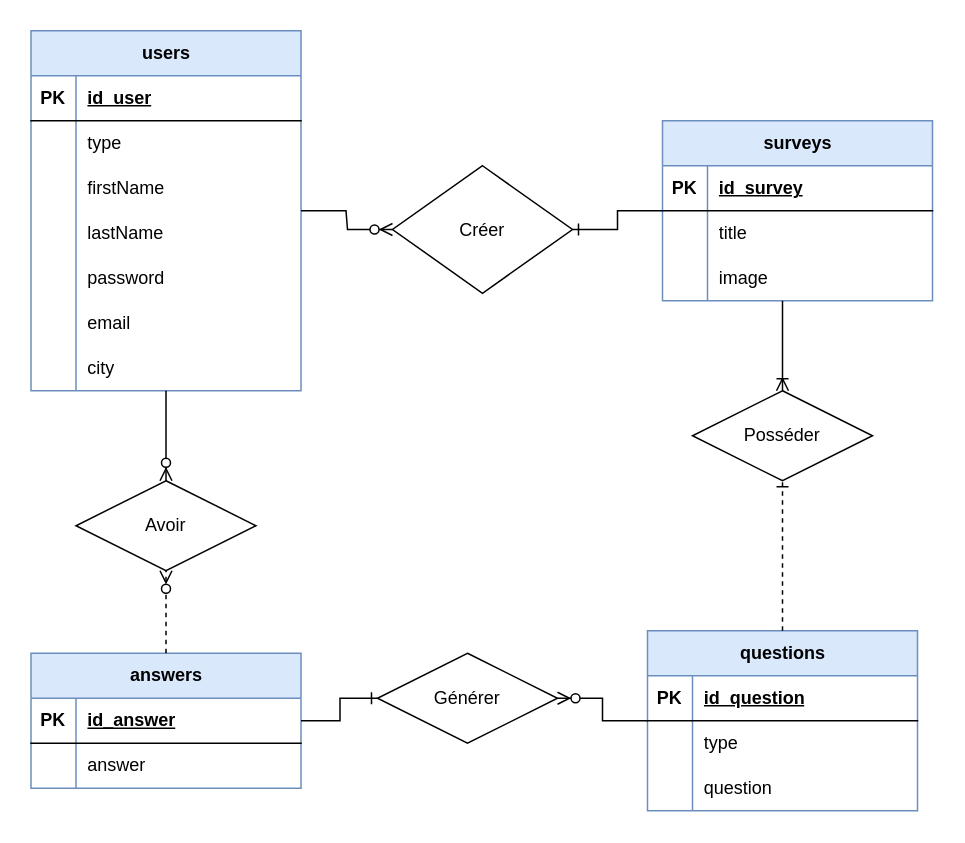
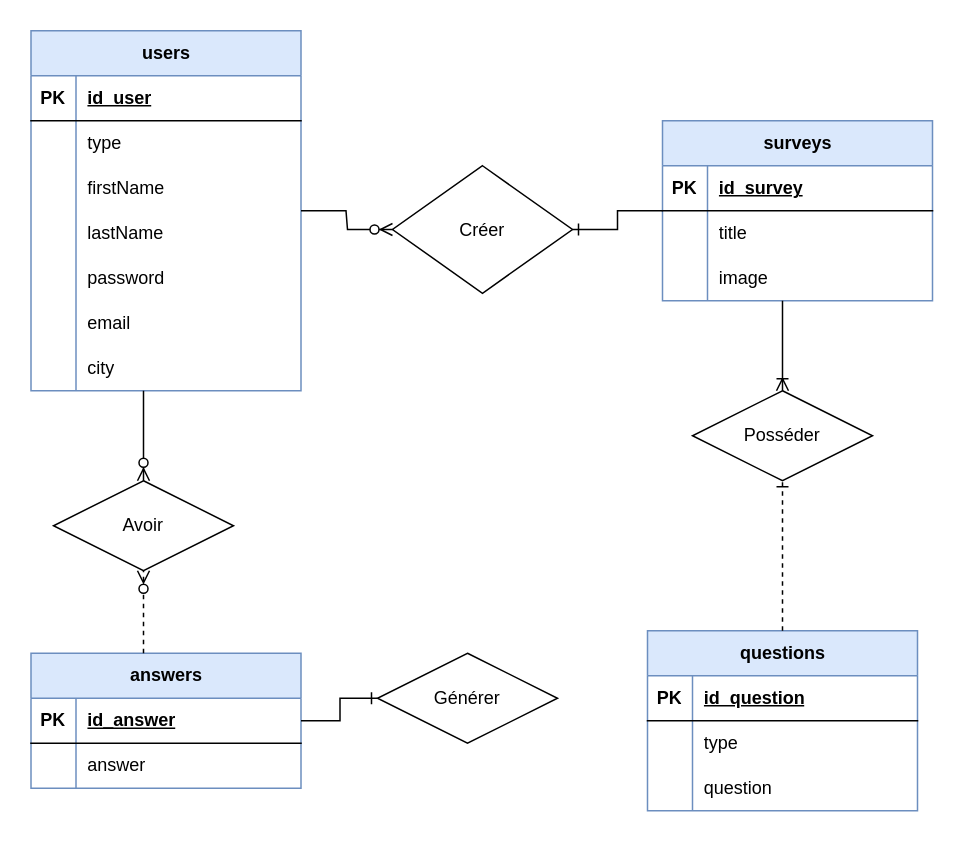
(166, 526) -> (143, 526)
(602, 708) -> none
